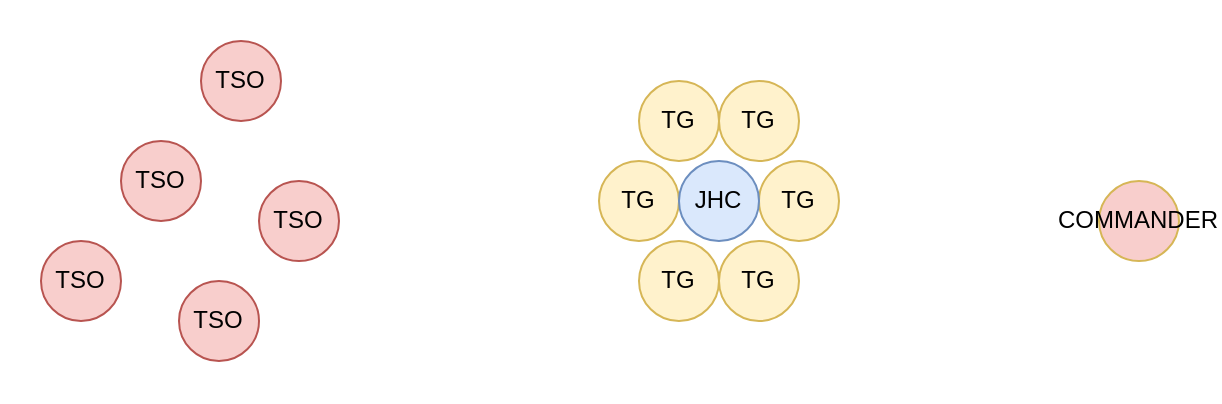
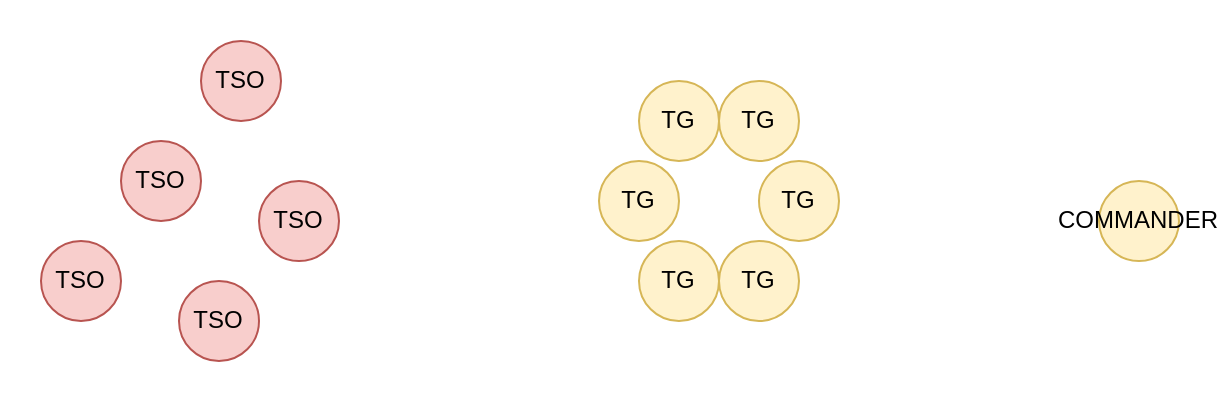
(719, 201) -> none
(1139, 221) -> (1139, 221)
